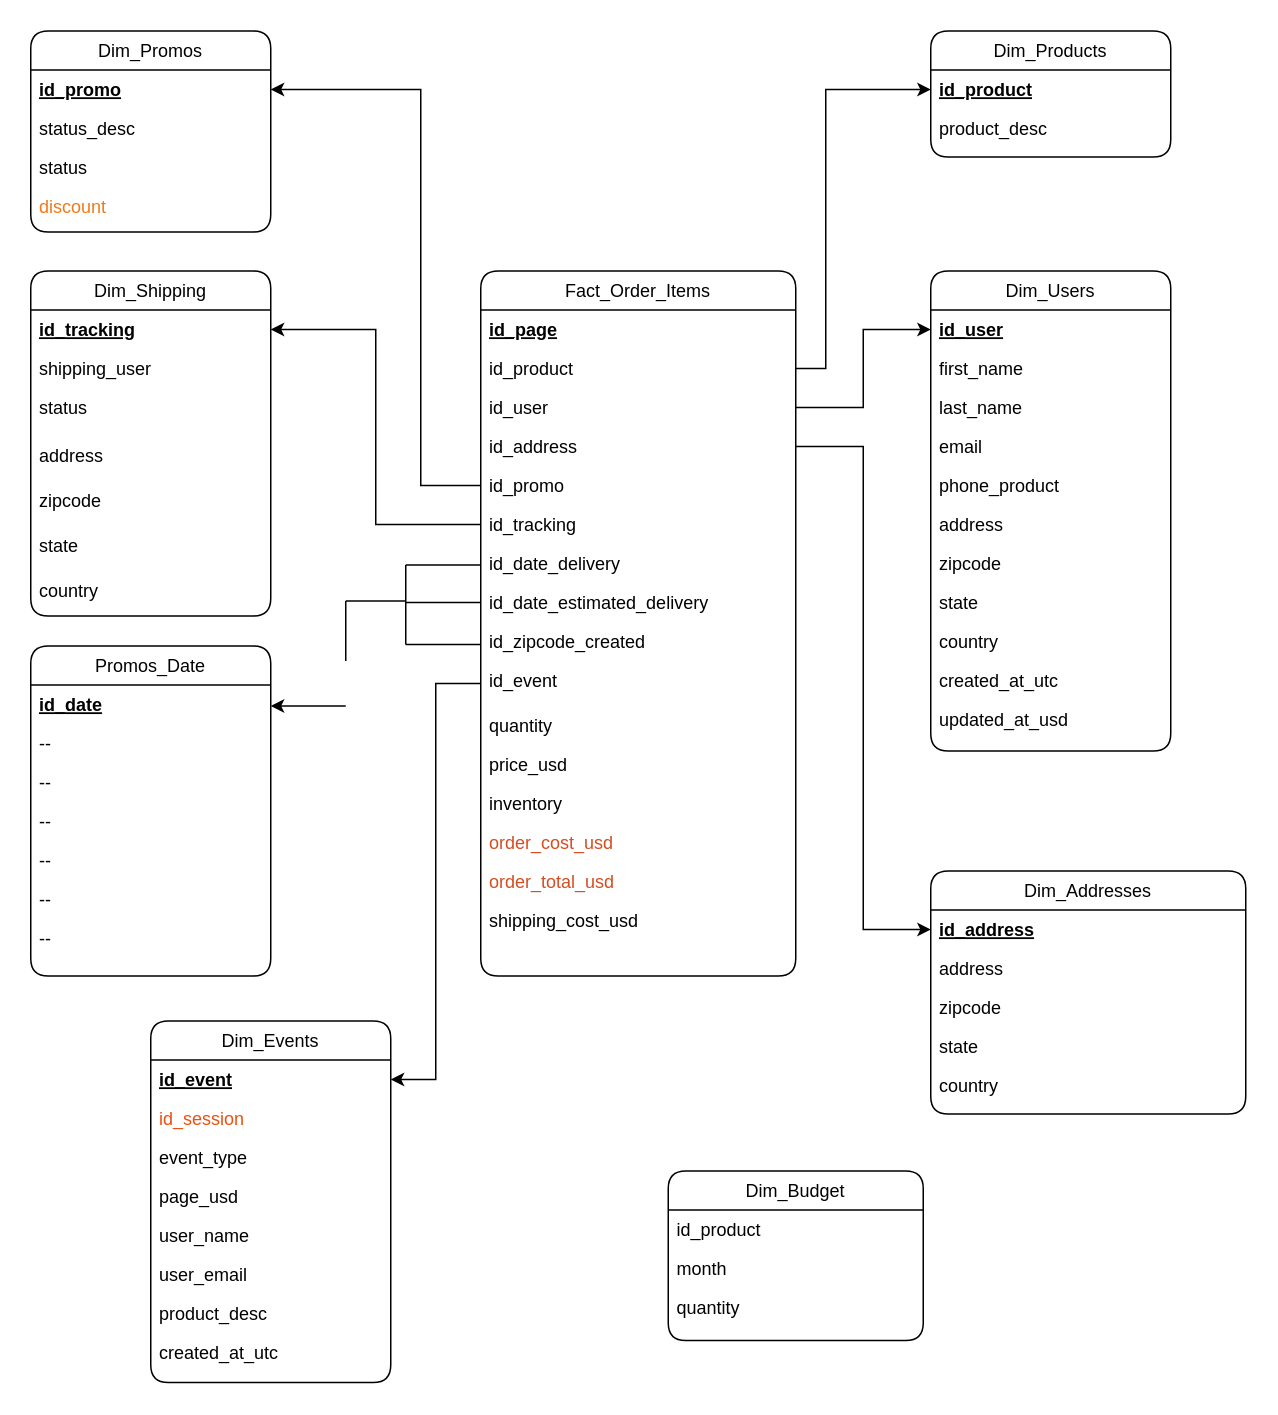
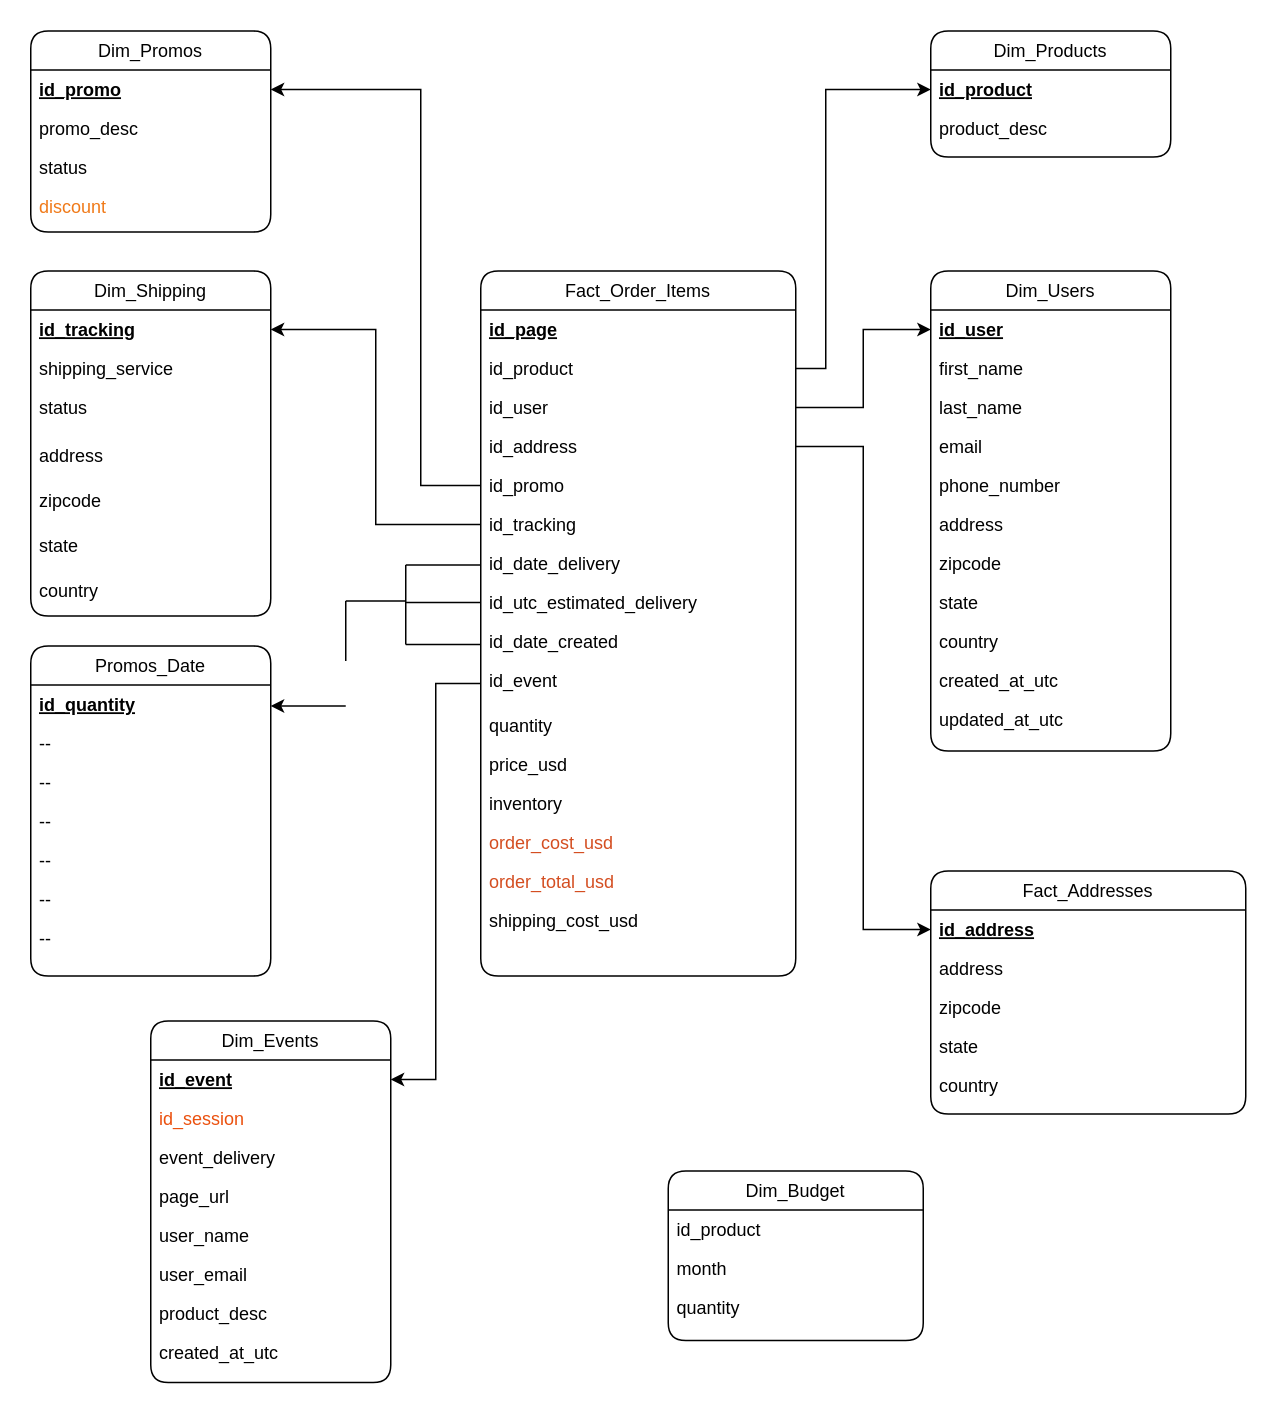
(94, 129) -> (89, 129)
(100, 369) -> (113, 369)
(1005, 486) -> (999, 486)
(611, 603) -> (606, 603)
(575, 642) -> (562, 642)
(72, 705) -> (90, 705)
(1010, 720) -> (1010, 720)
(1088, 891) -> (1088, 891)
(209, 1158) -> (225, 1158)
(199, 1197) -> (197, 1197)
